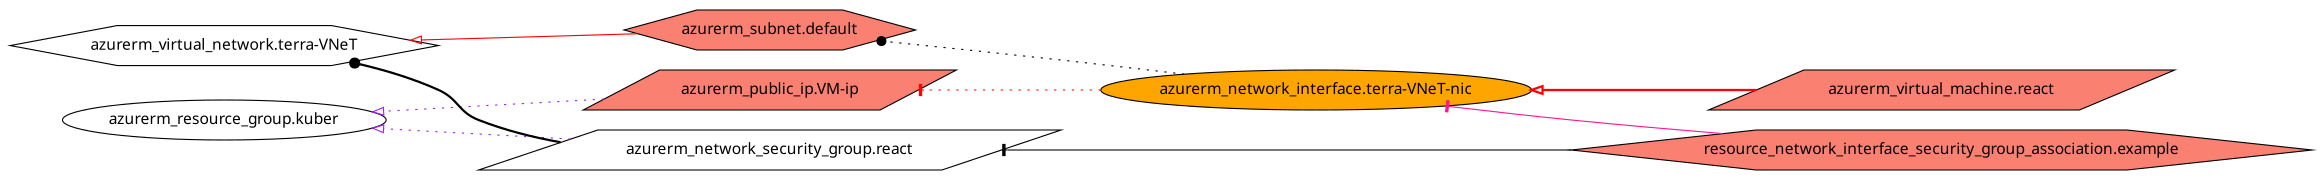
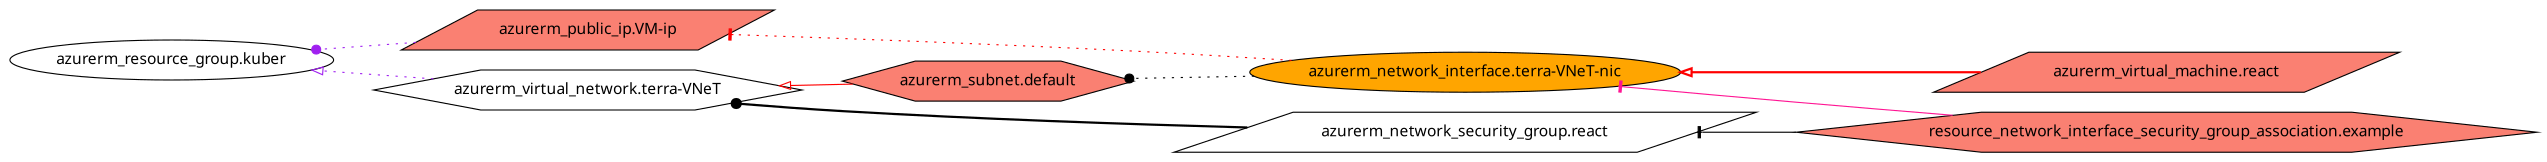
(494, 105) -> (368, 46)
(477, 134) -> (378, 75)
